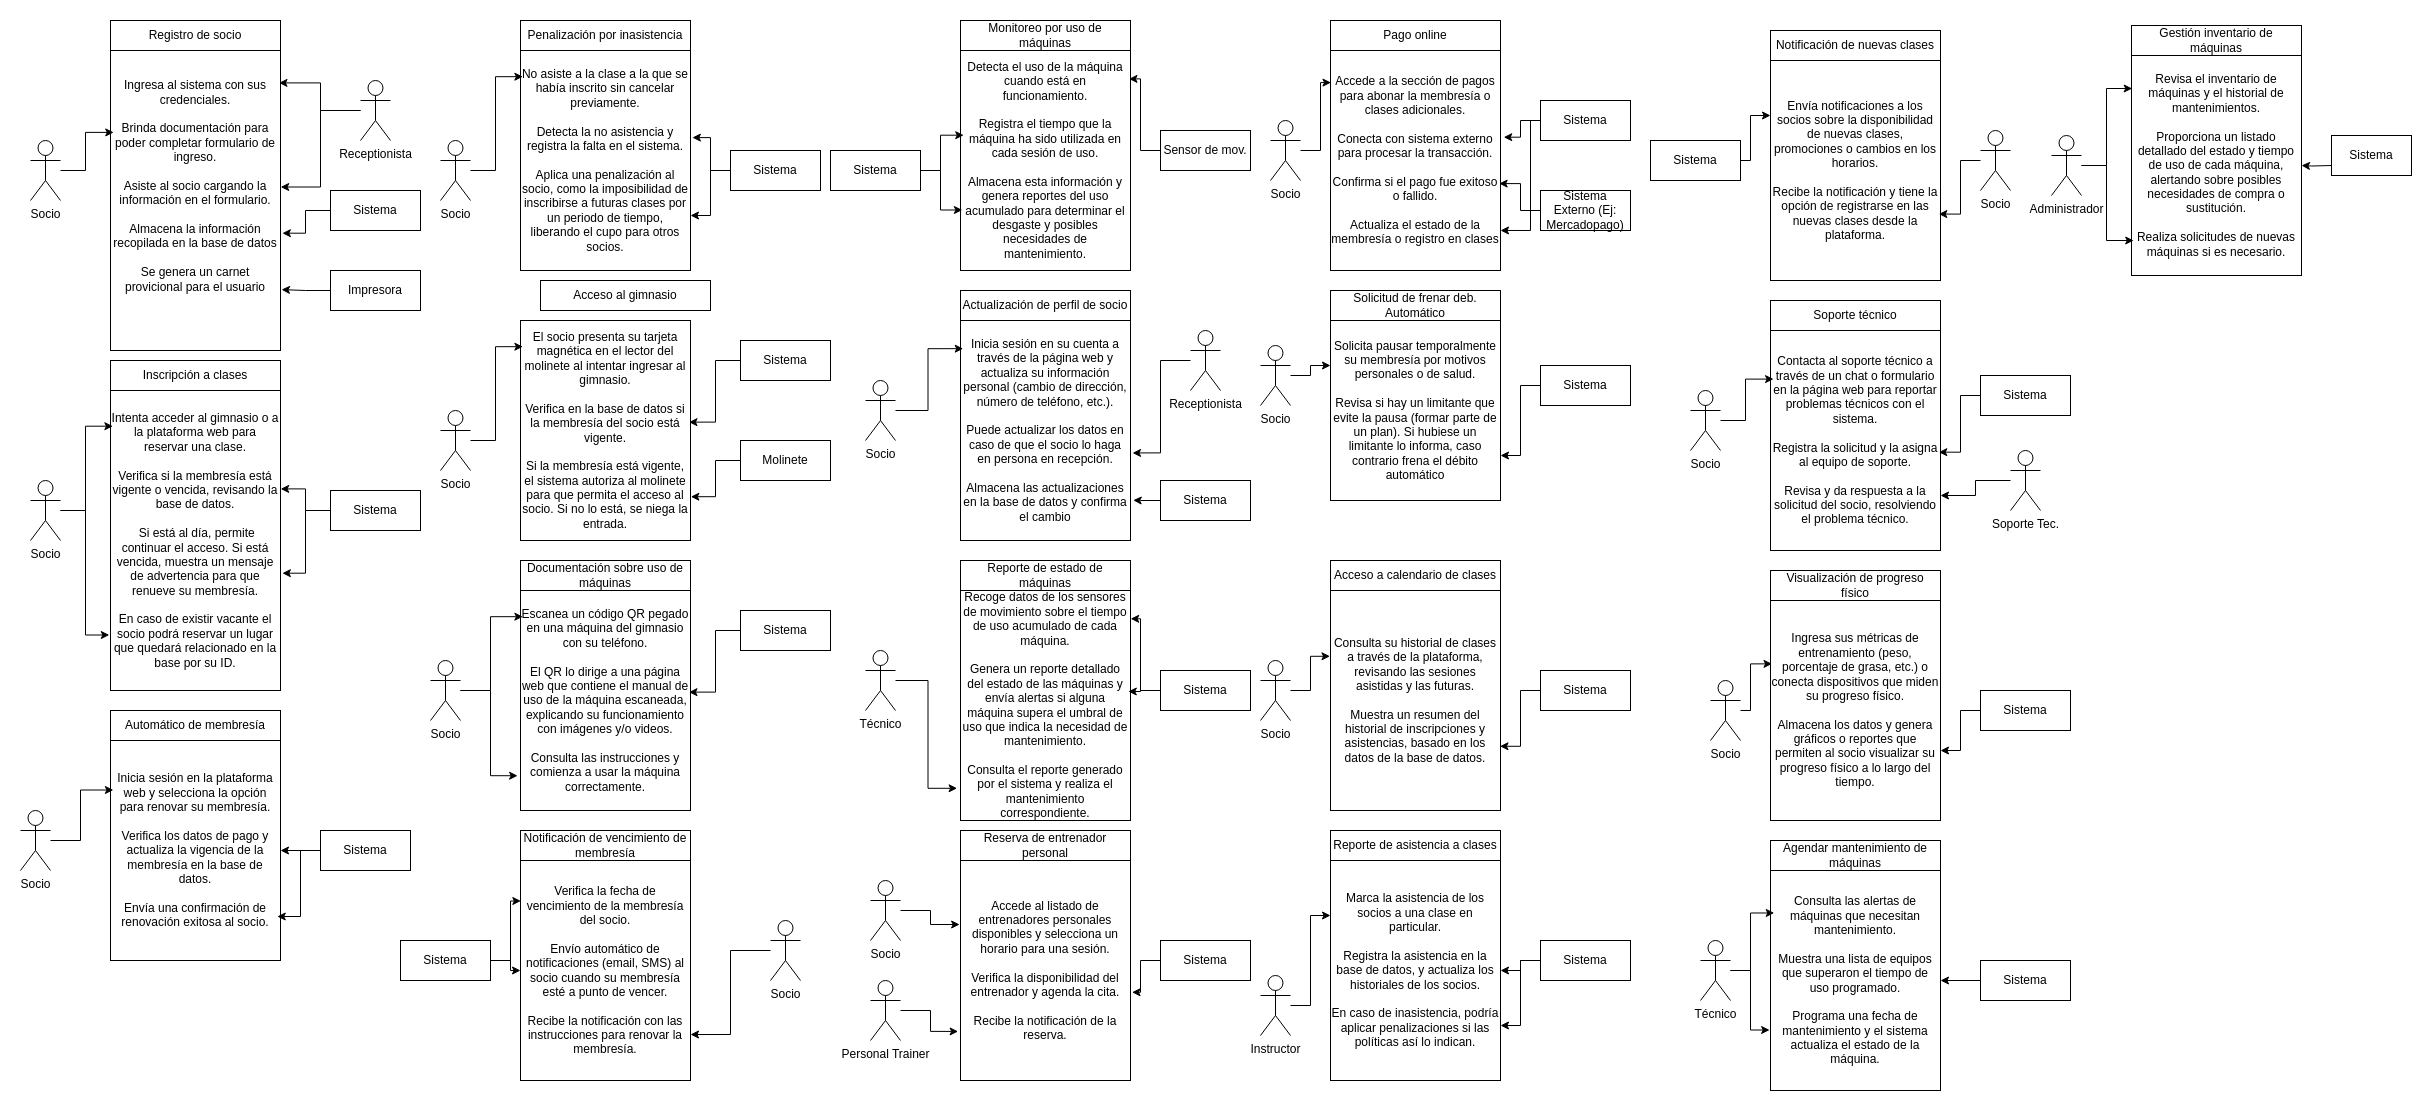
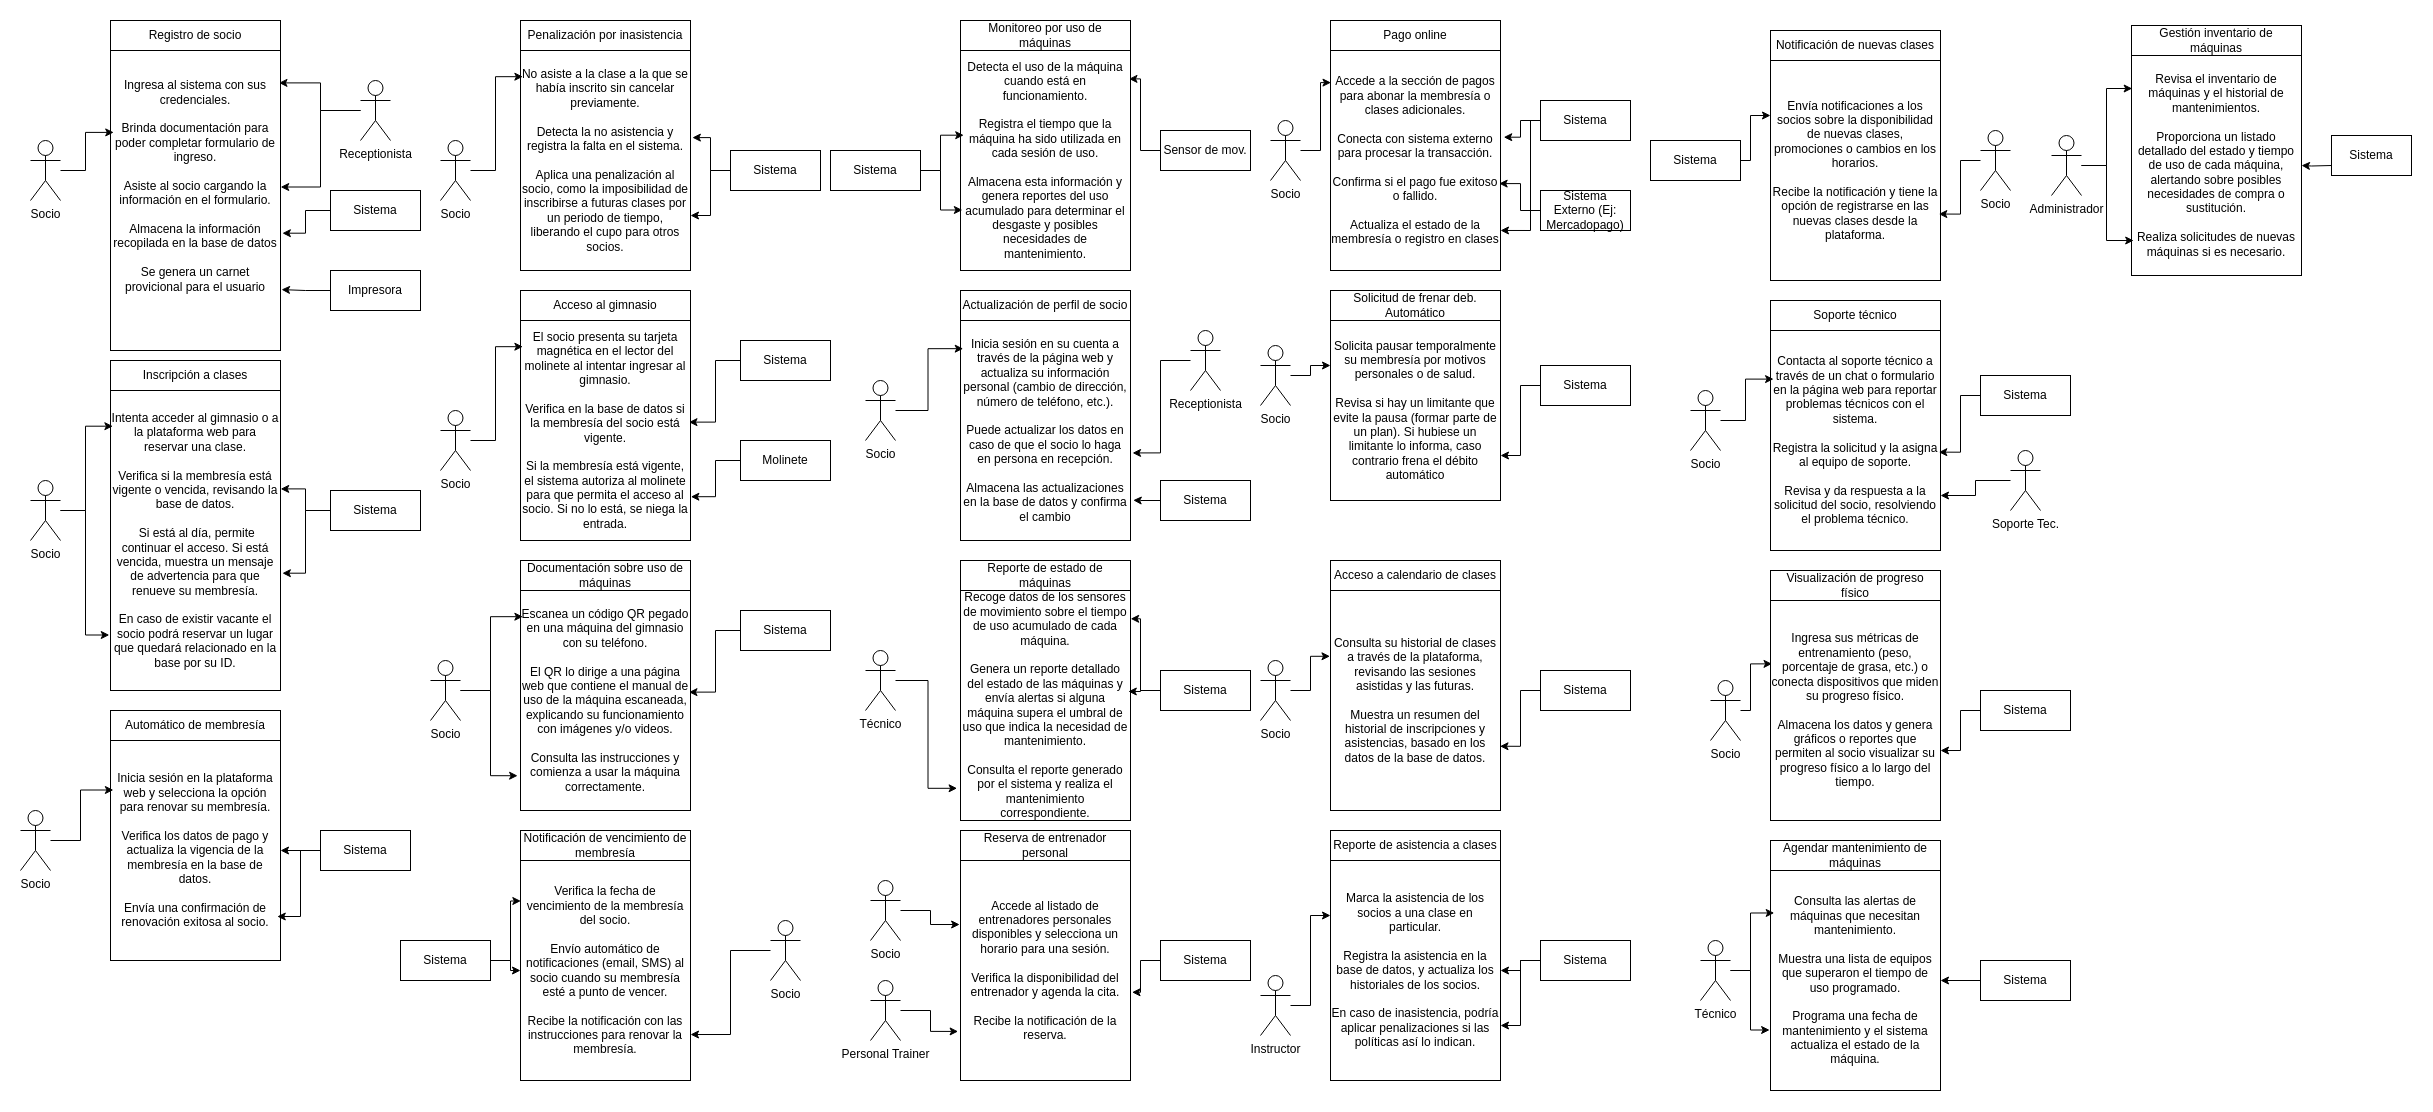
(626, 296) -> (606, 306)
